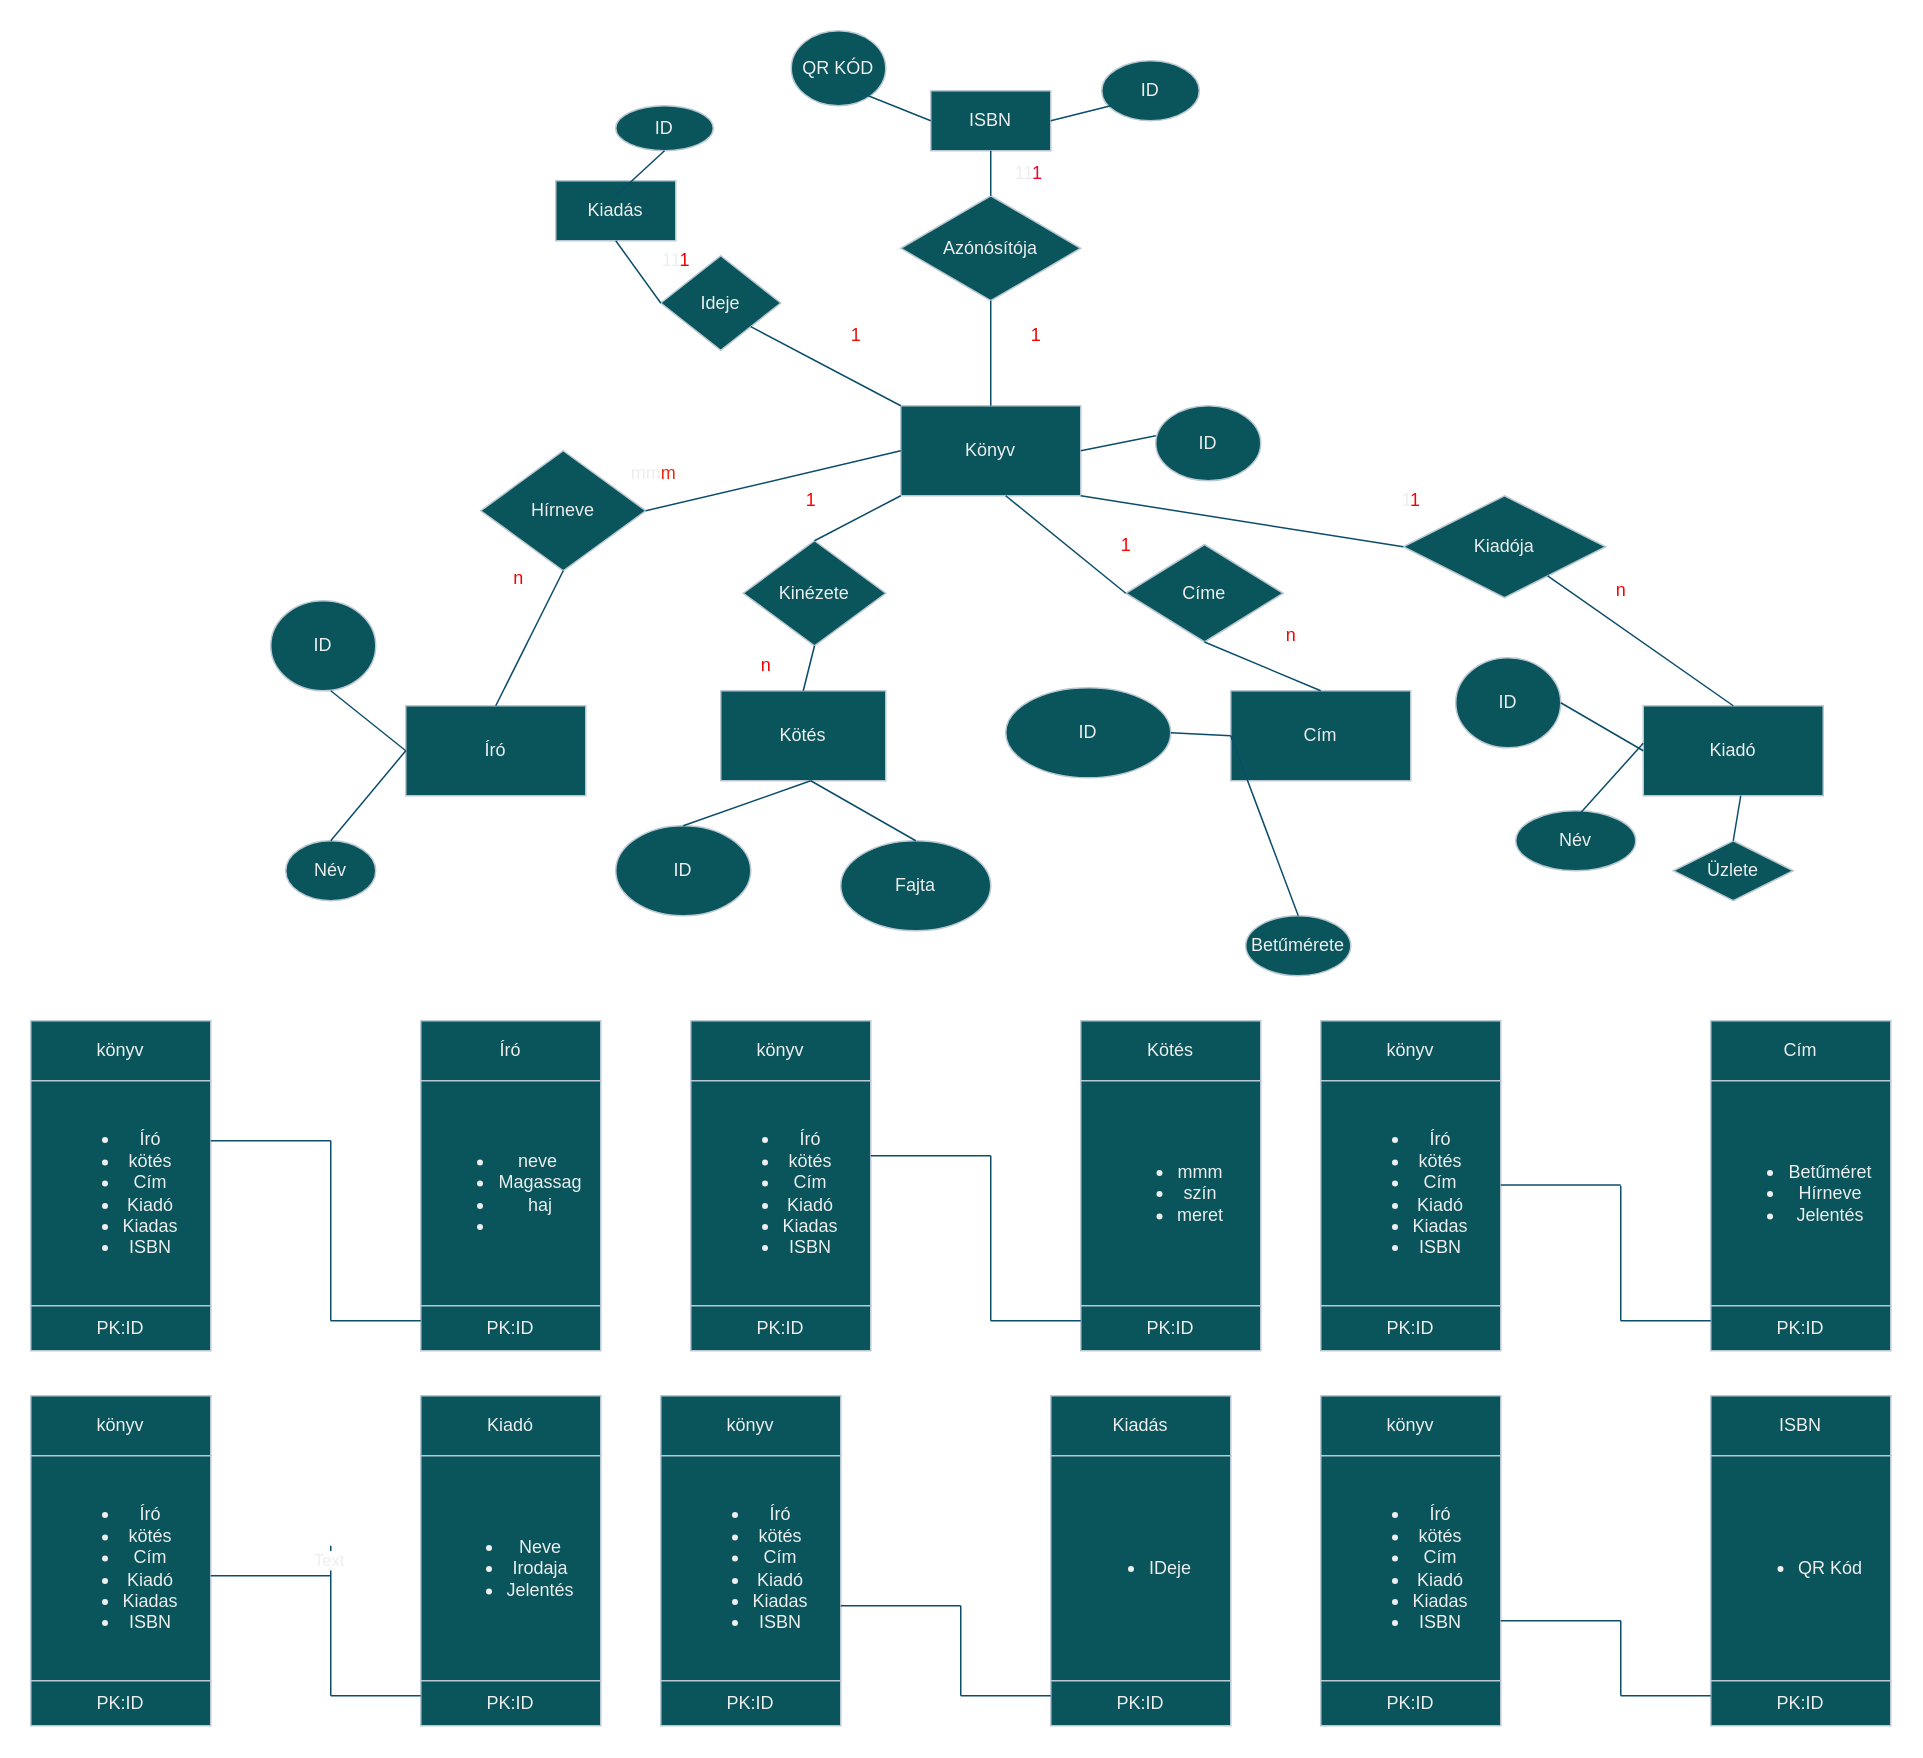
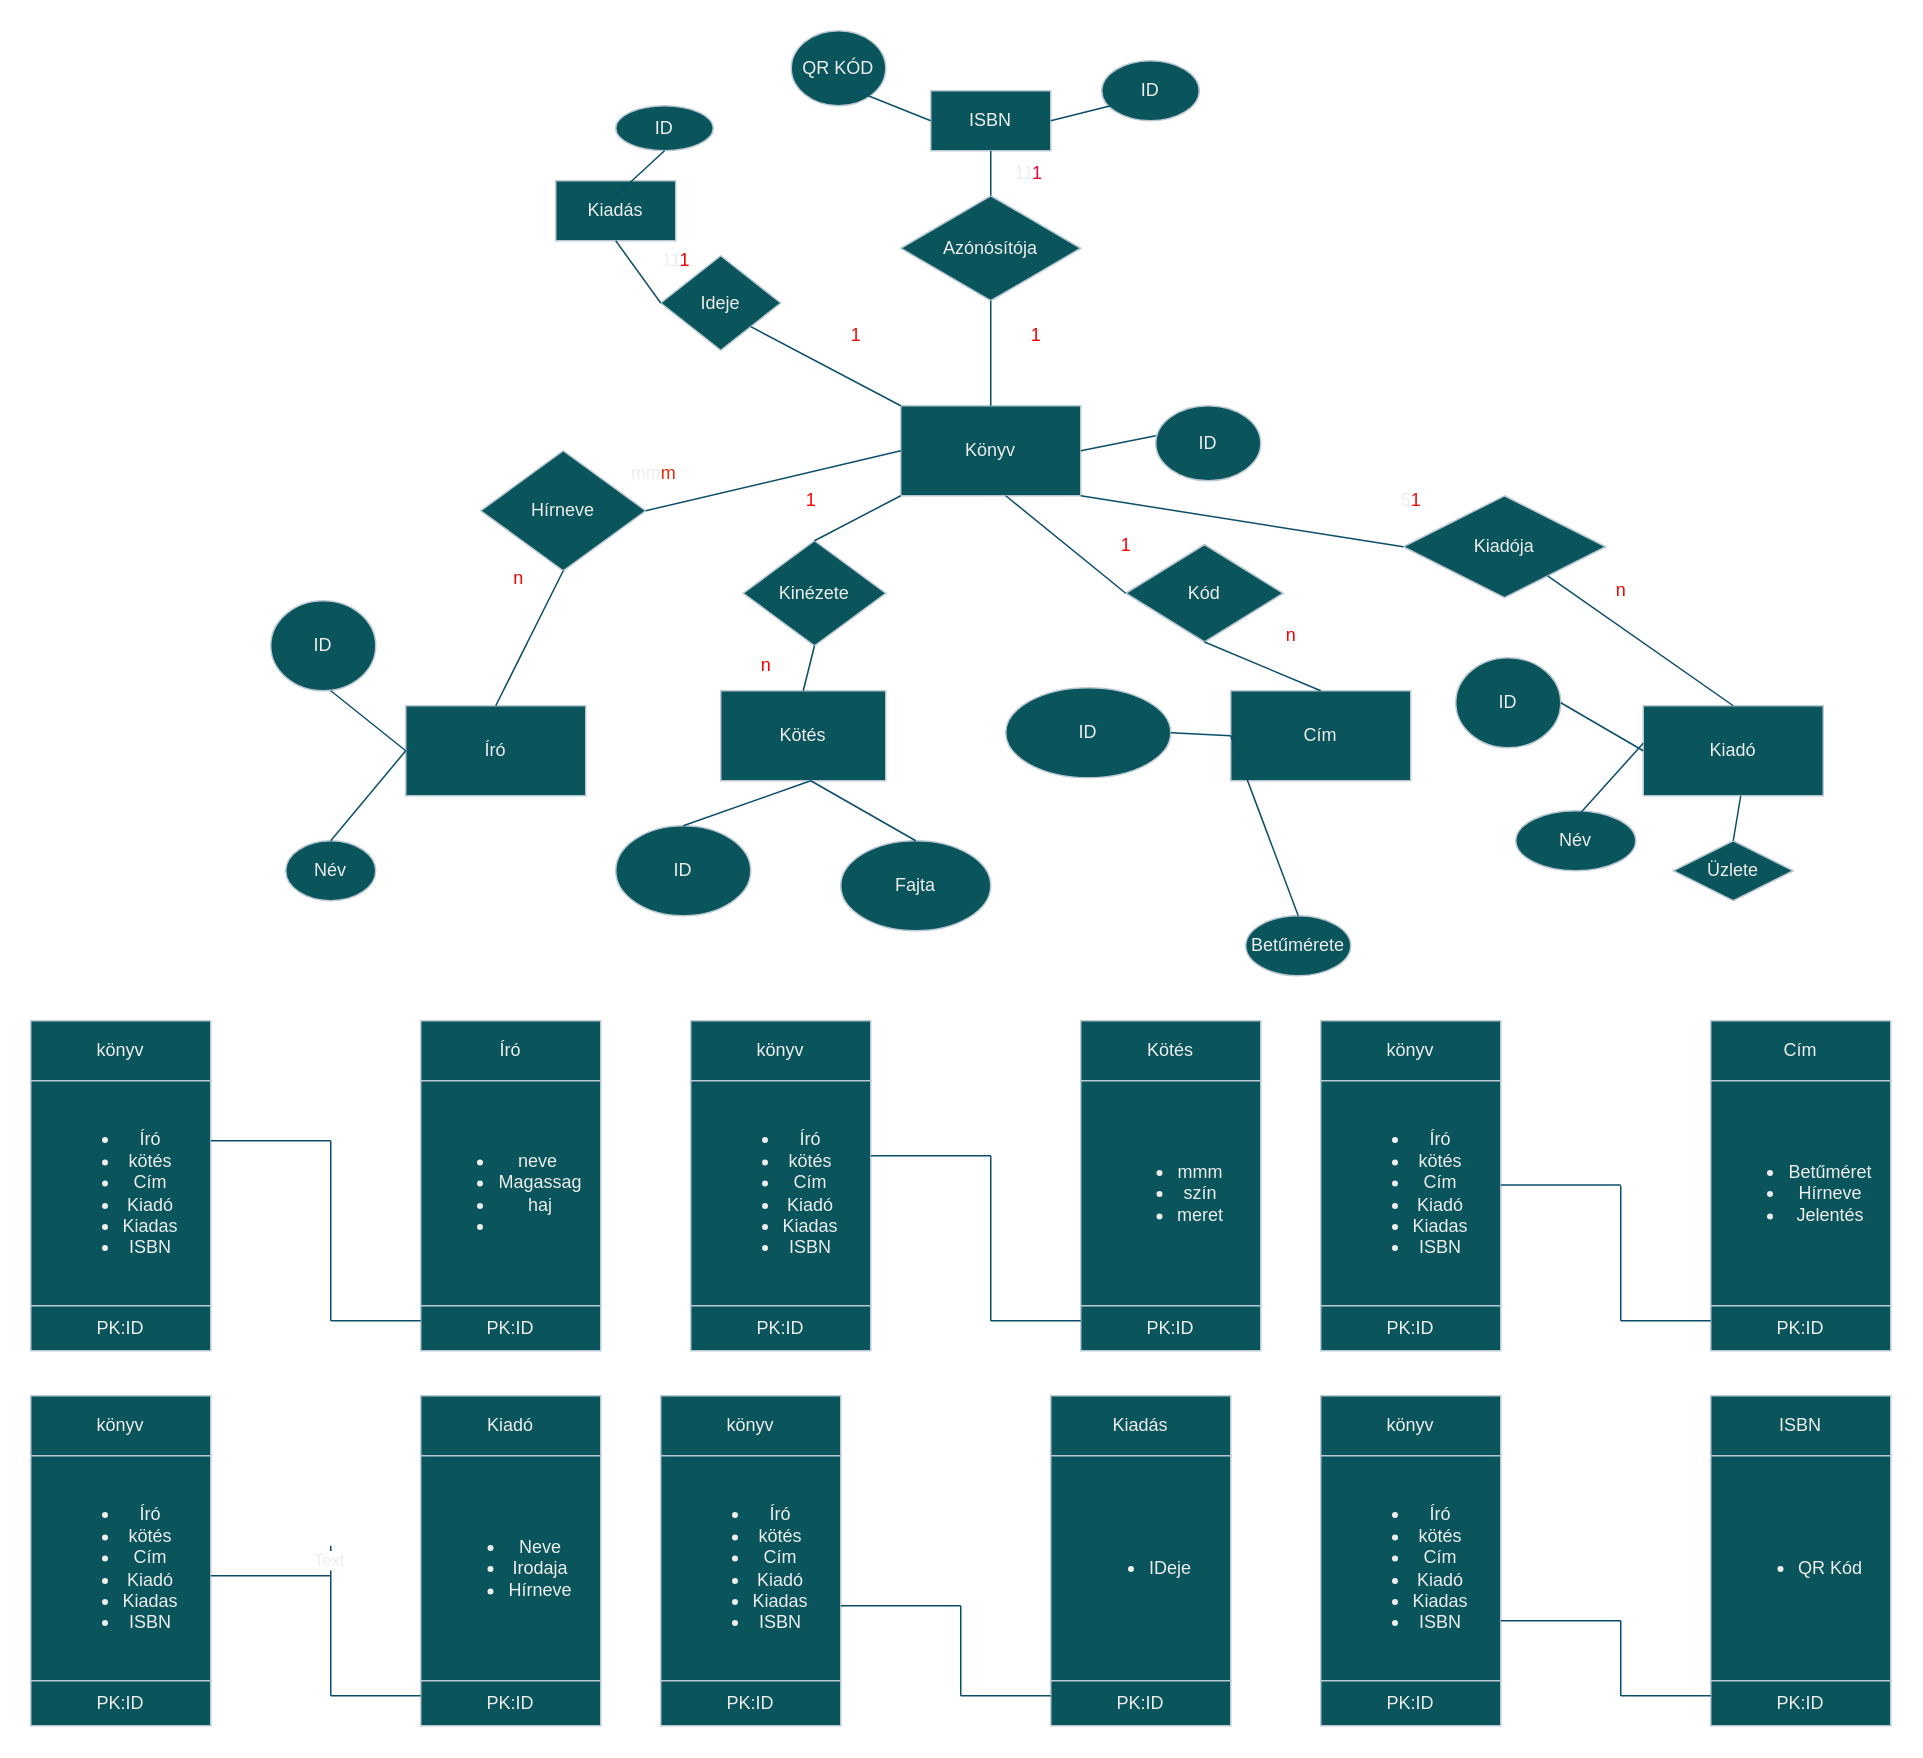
(1412, 500) -> (1412, 500)
(1205, 593) -> (1205, 593)
(511, 1568) -> (511, 1568)
